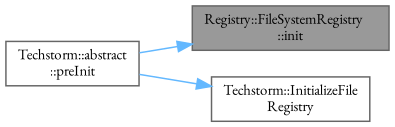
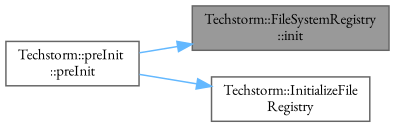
(291, 28) -> (291, 28)
(72, 64) -> (72, 64)
